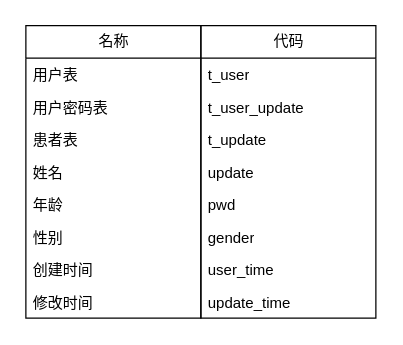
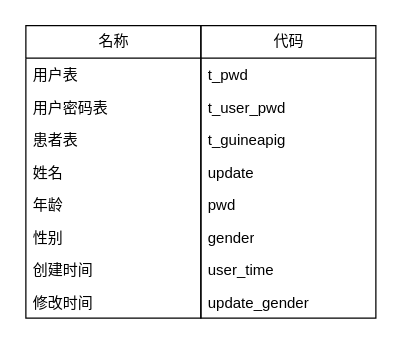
(233, 76) -> (229, 76)
(263, 108) -> (250, 108)
(242, 141) -> (250, 141)
(252, 303) -> (263, 303)
